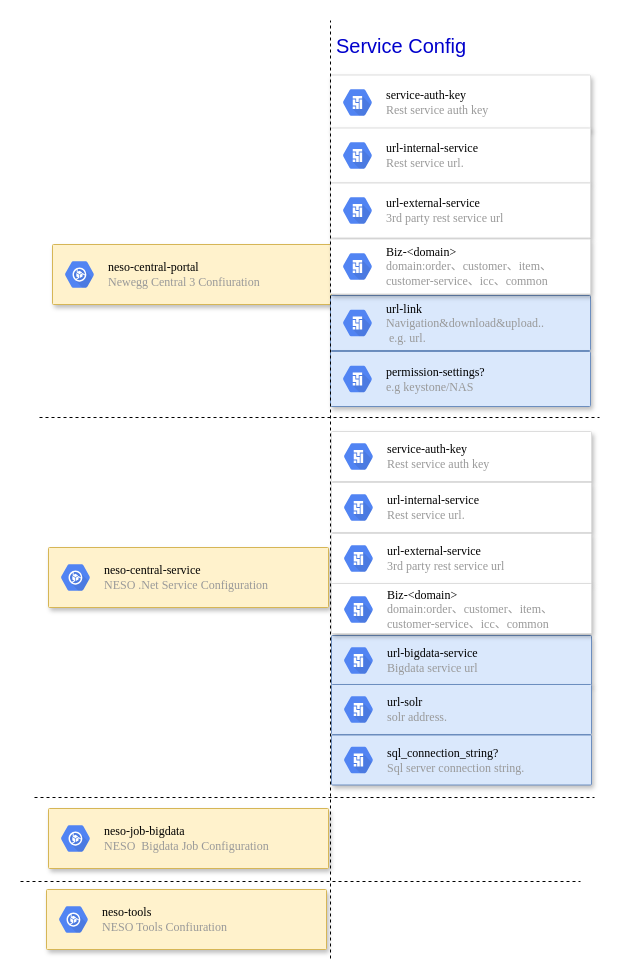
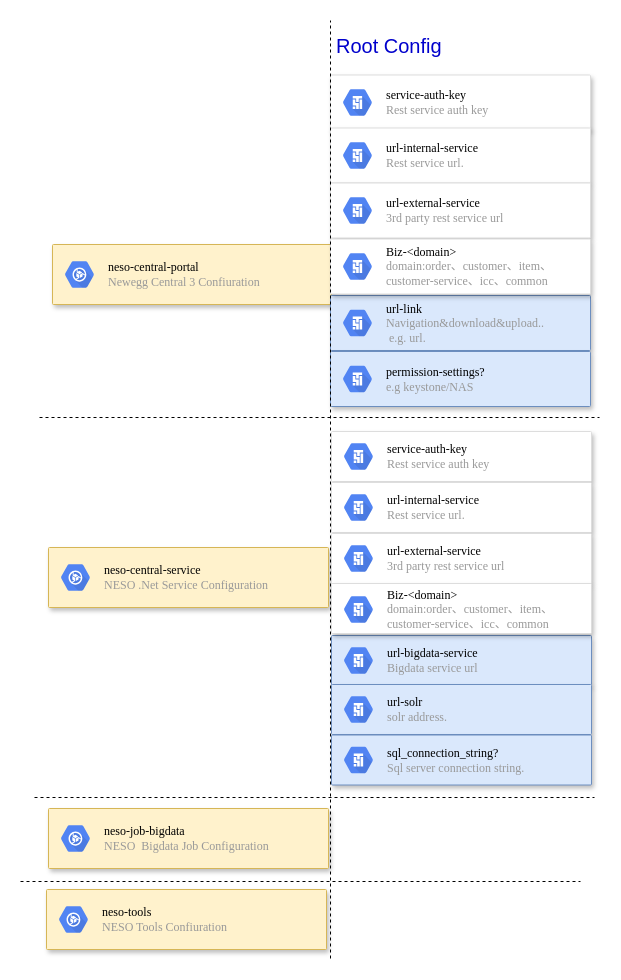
(407, 46) -> (393, 46)
